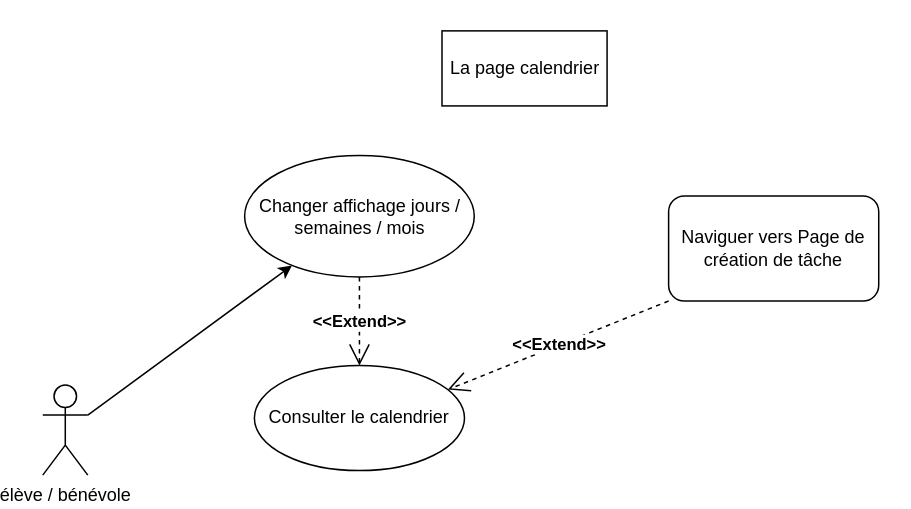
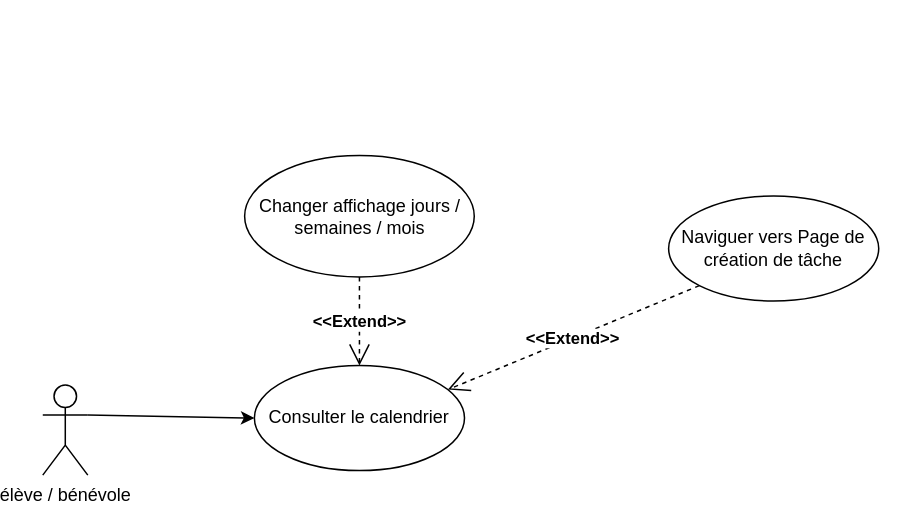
(524, 68) -> none
(773, 248) -> (773, 248)
(186, 342) -> (167, 416)
